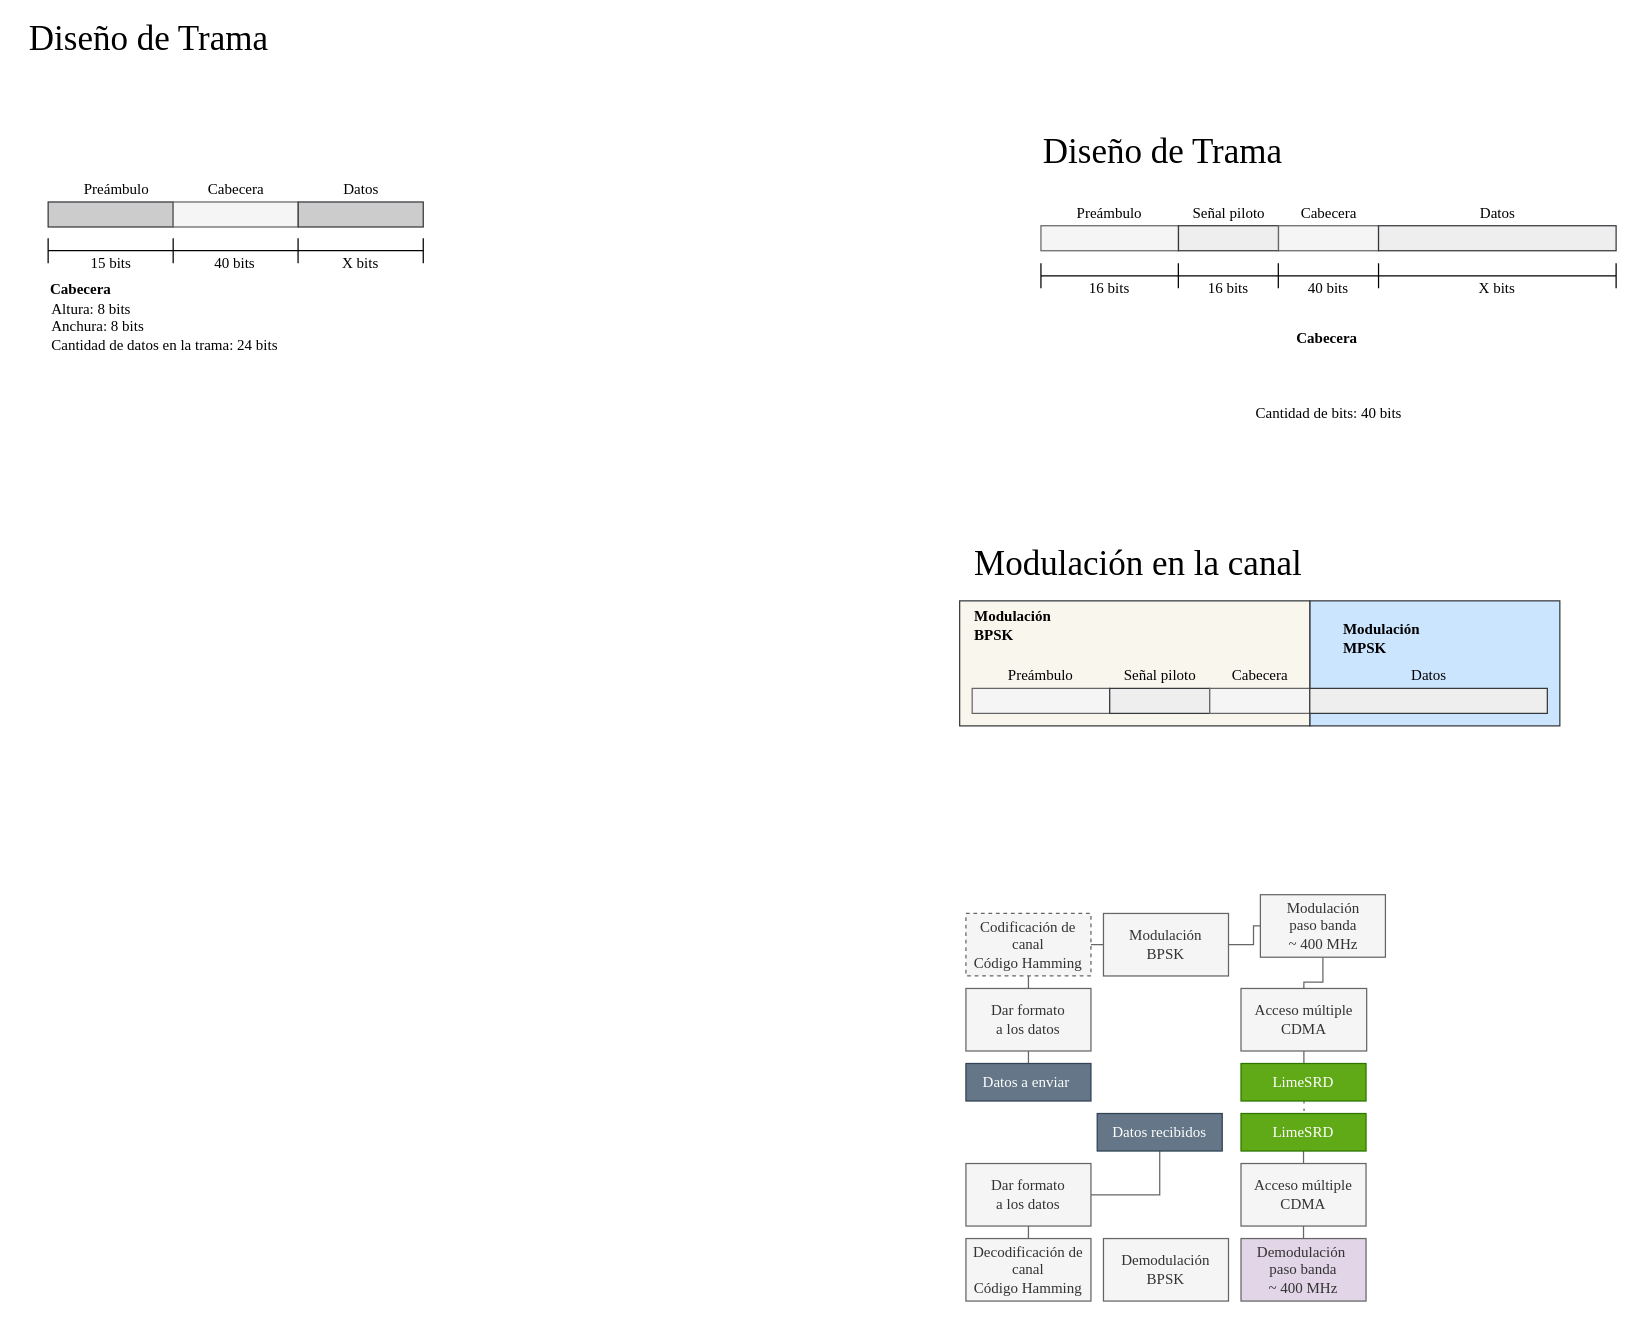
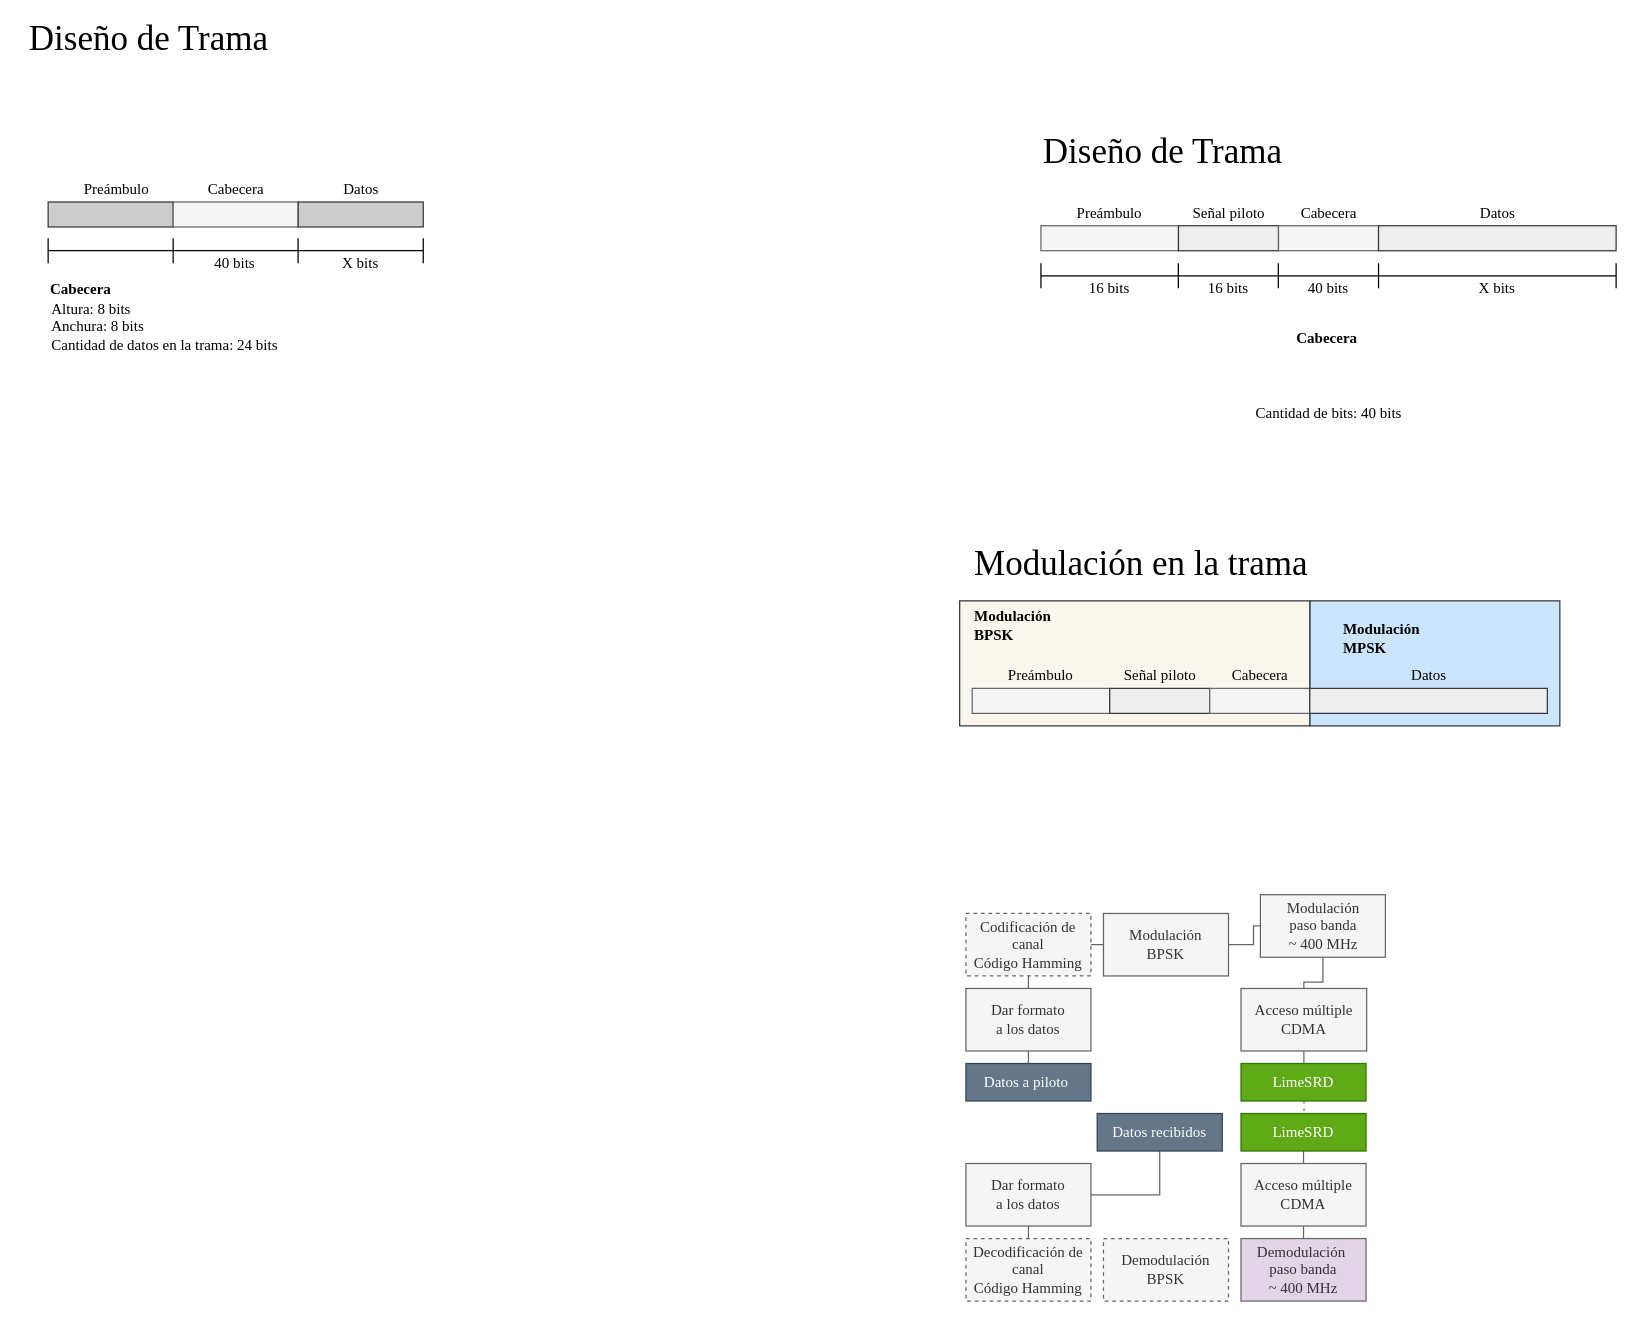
(111, 263) -> none
(1053, 563) -> (1055, 563)
(1028, 1082) -> (1028, 1082)
(1028, 1269) -> (1028, 1269)
(1166, 1269) -> (1166, 1269)
